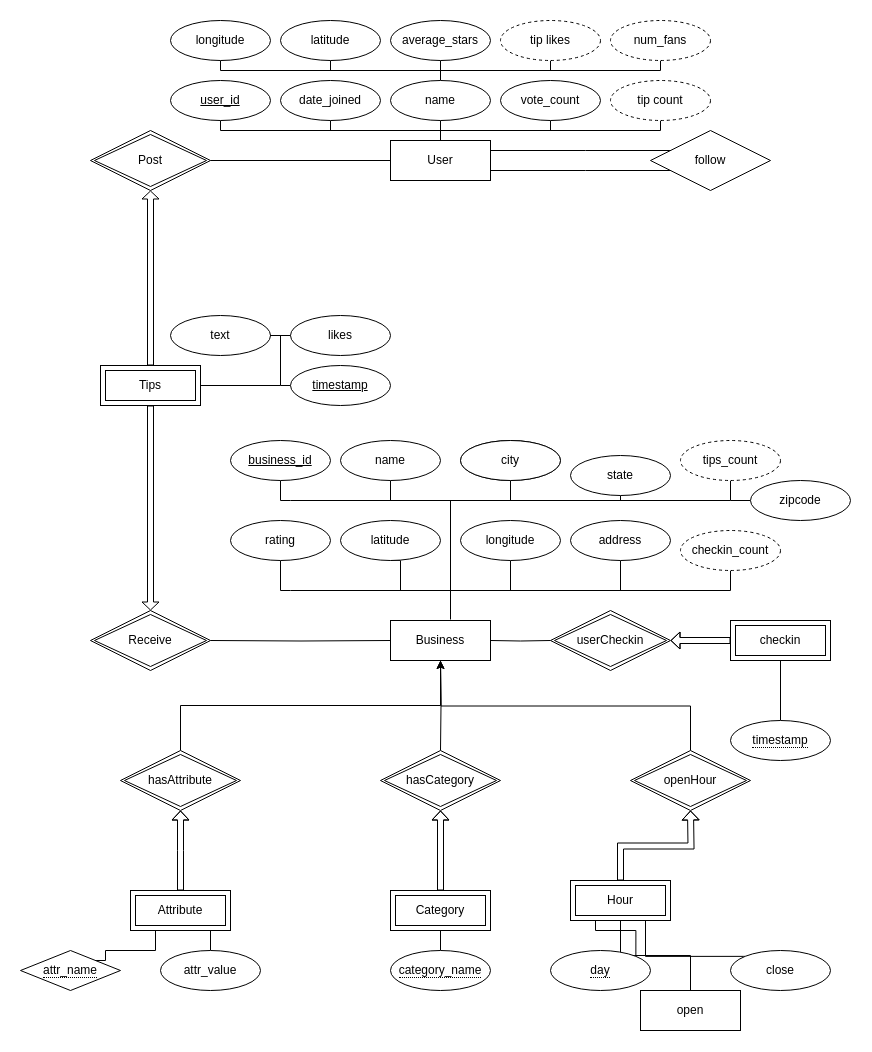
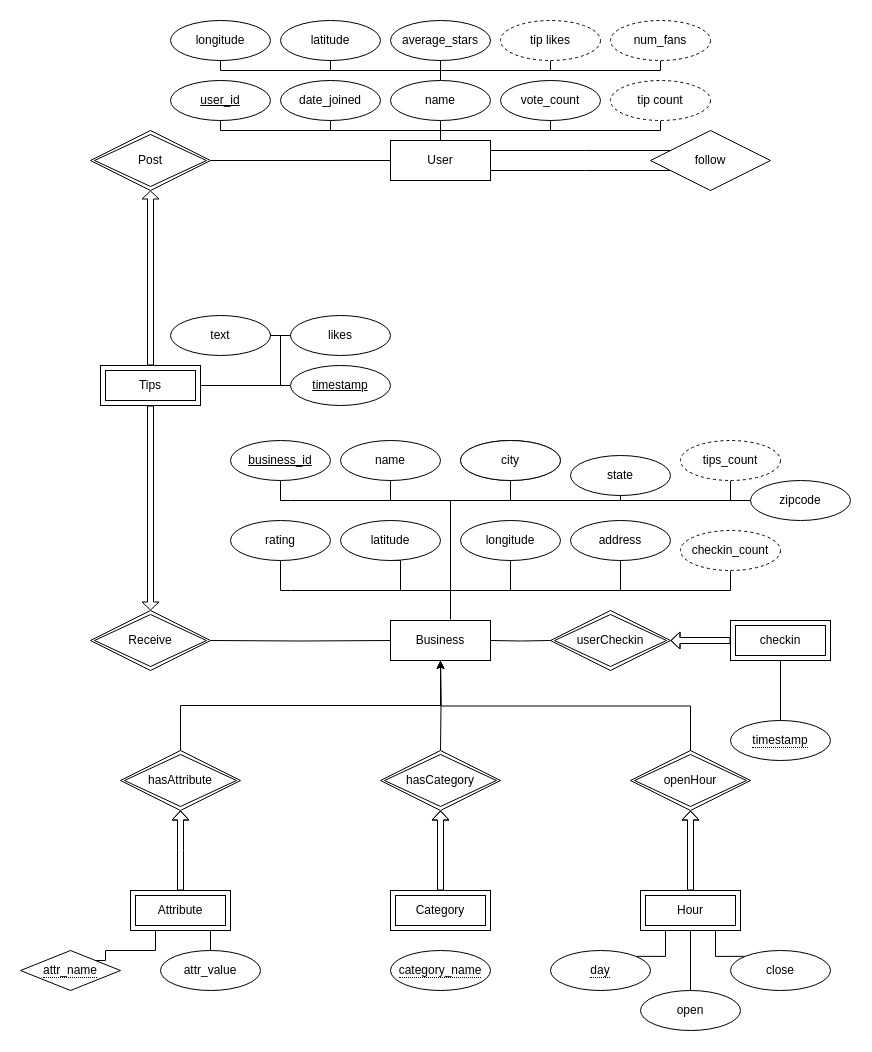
(621, 901) -> (691, 911)
(441, 941) -> none
(691, 1011) -> (691, 1011)
